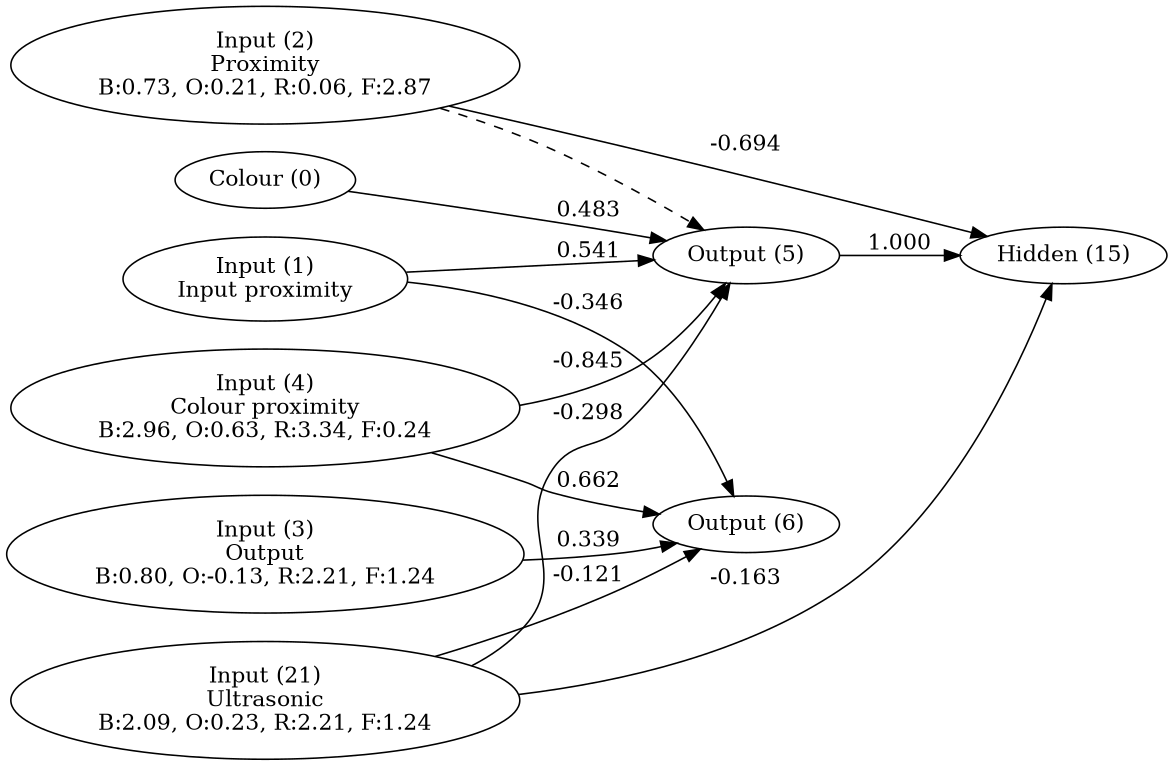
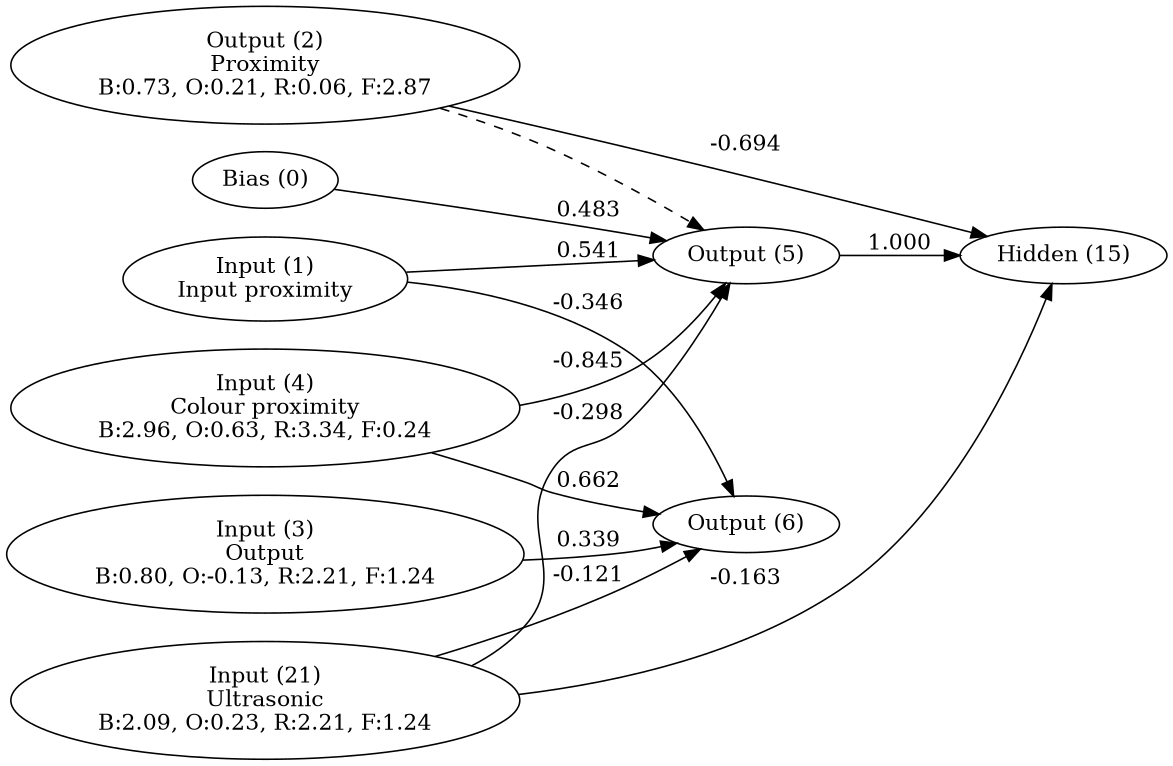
(265, 65) -> (265, 65)
(265, 180) -> (265, 180)
